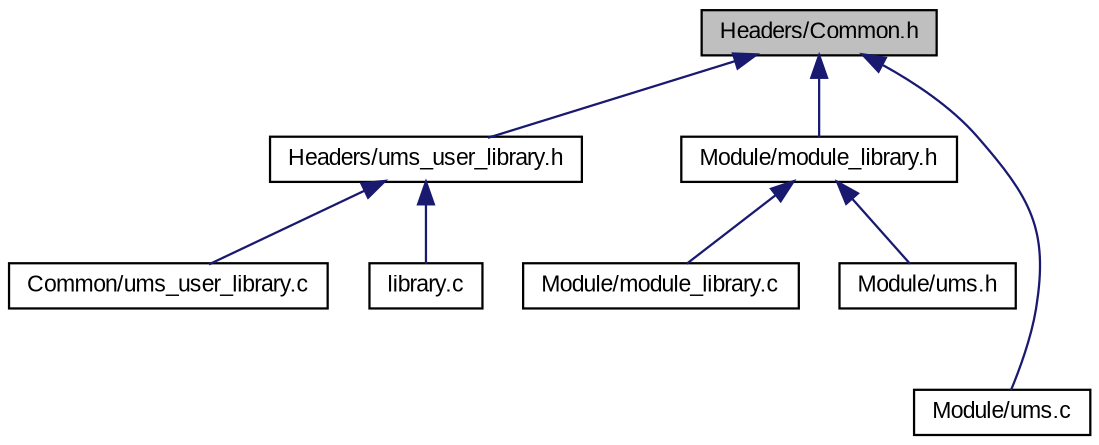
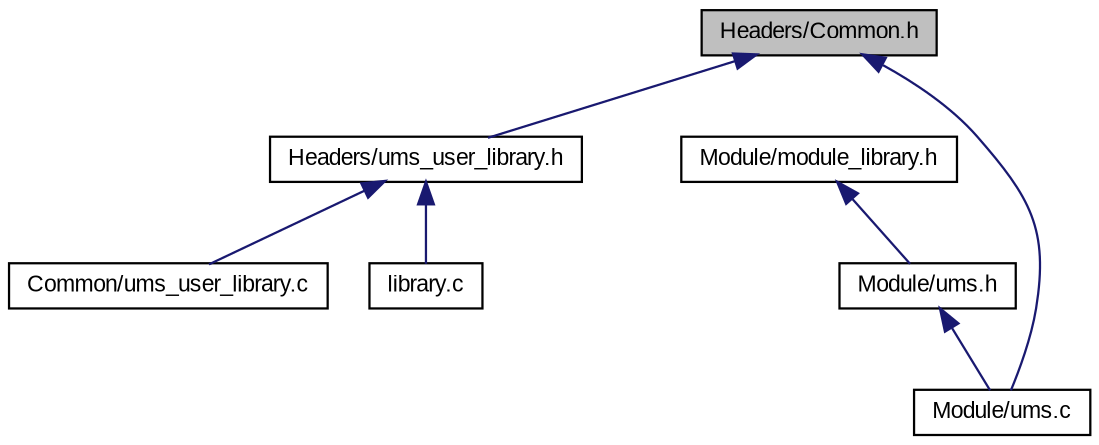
(819, 108) -> none
(661, 286) -> none
none -> (971, 359)
